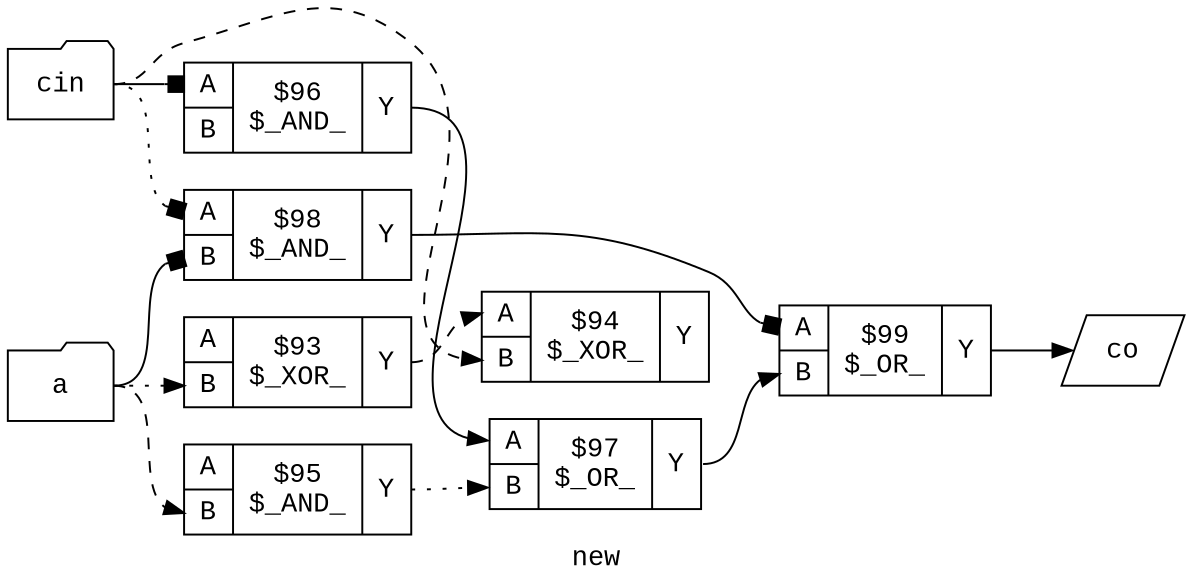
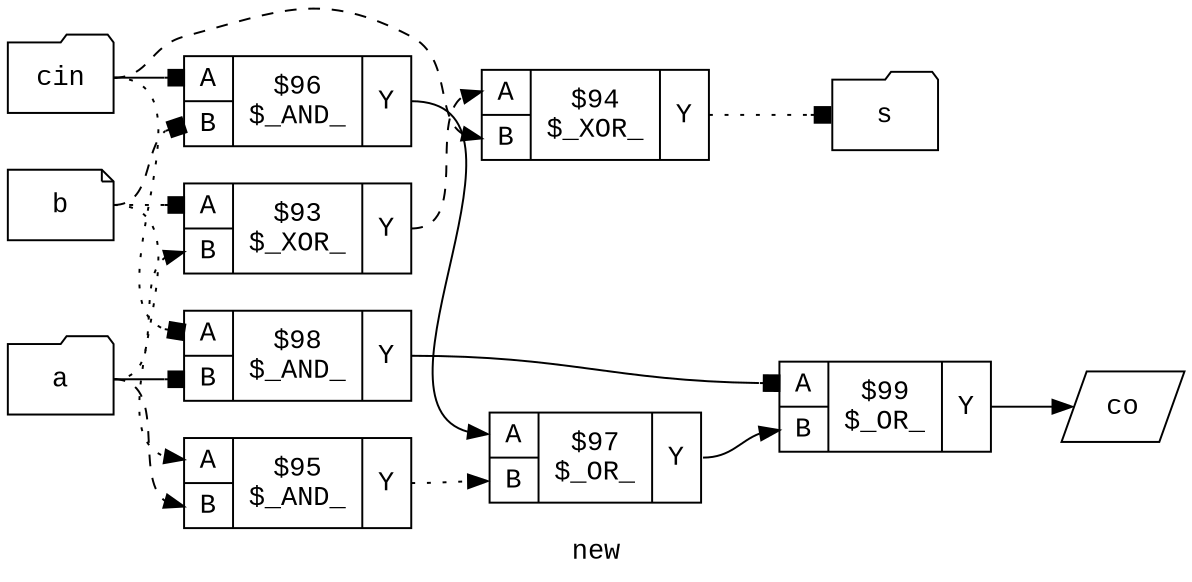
none -> (885, 115)
none -> (61, 205)
